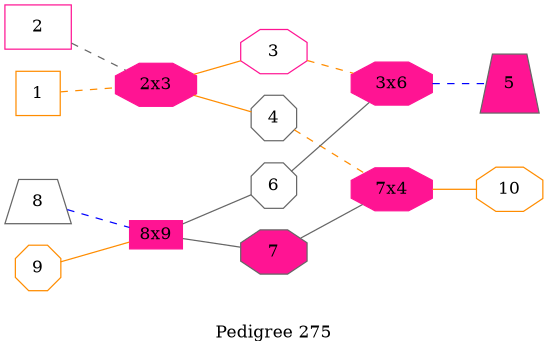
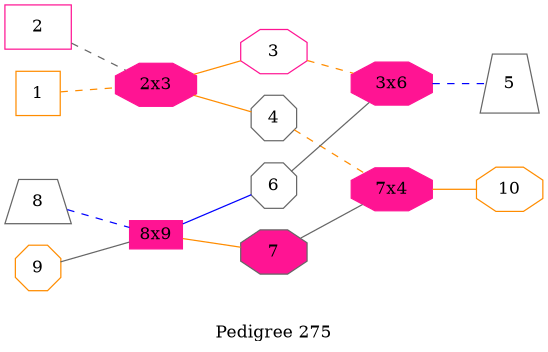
(510, 84) -> (510, 84)
(217, 209) -> (217, 209)
(212, 243) -> (212, 243)
(95, 252) -> (95, 252)
